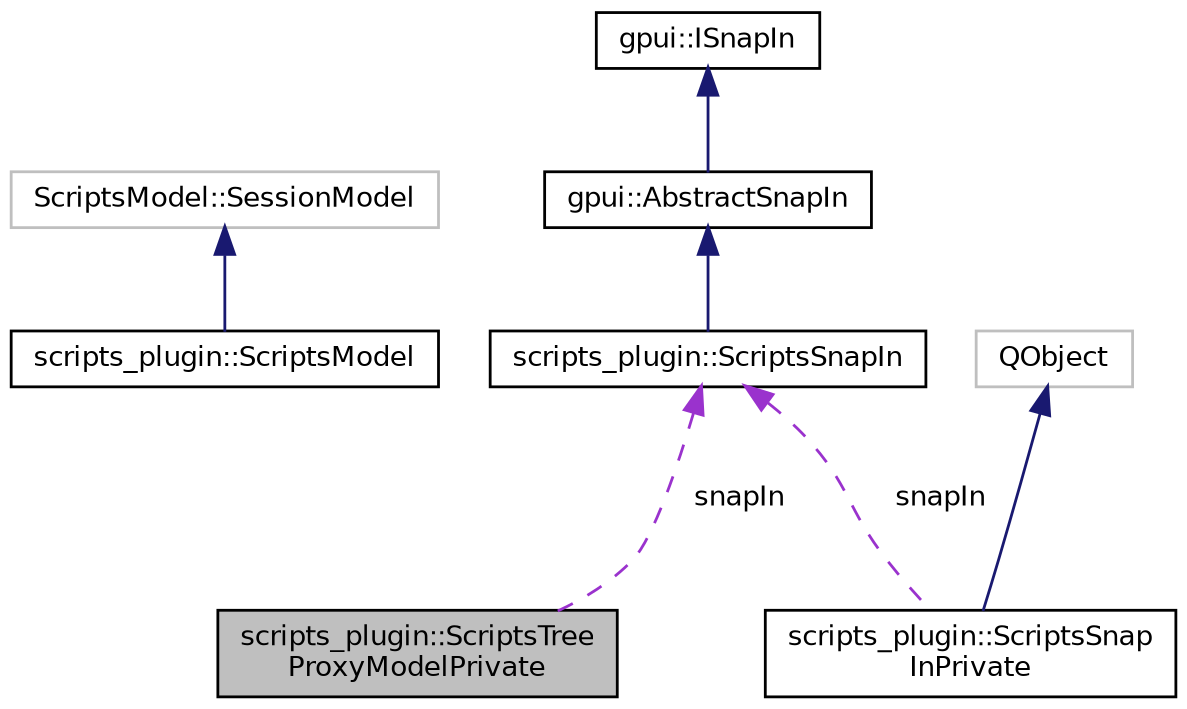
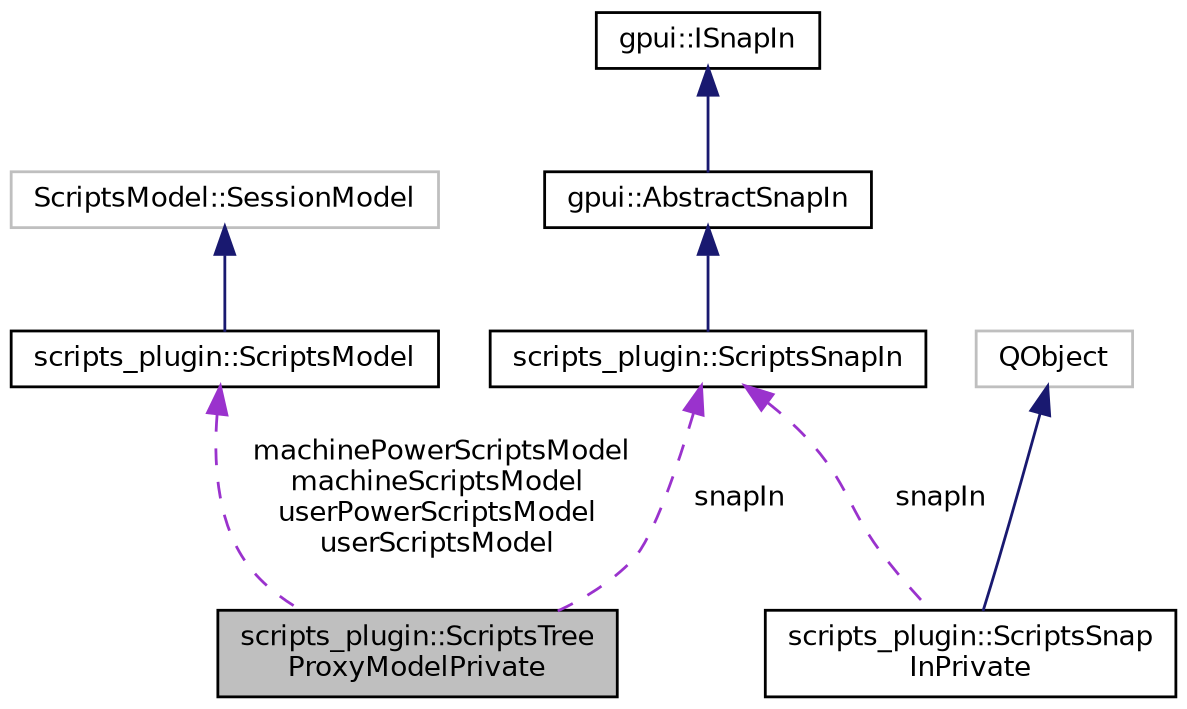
none -> (229, 528)
